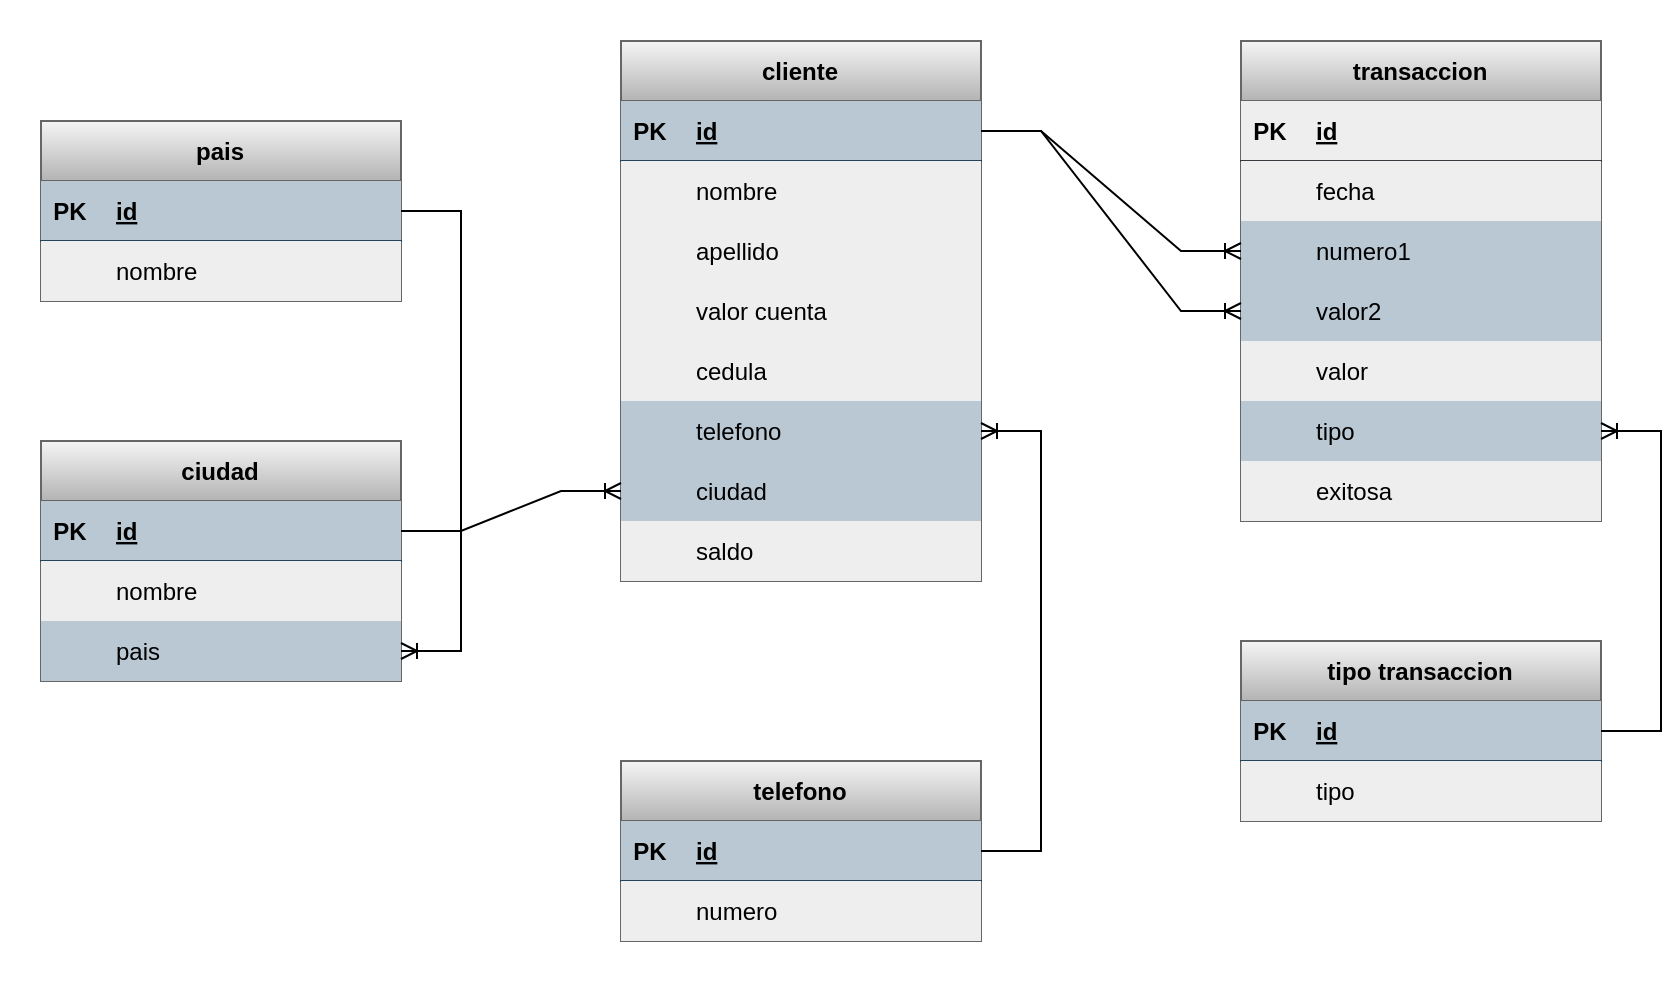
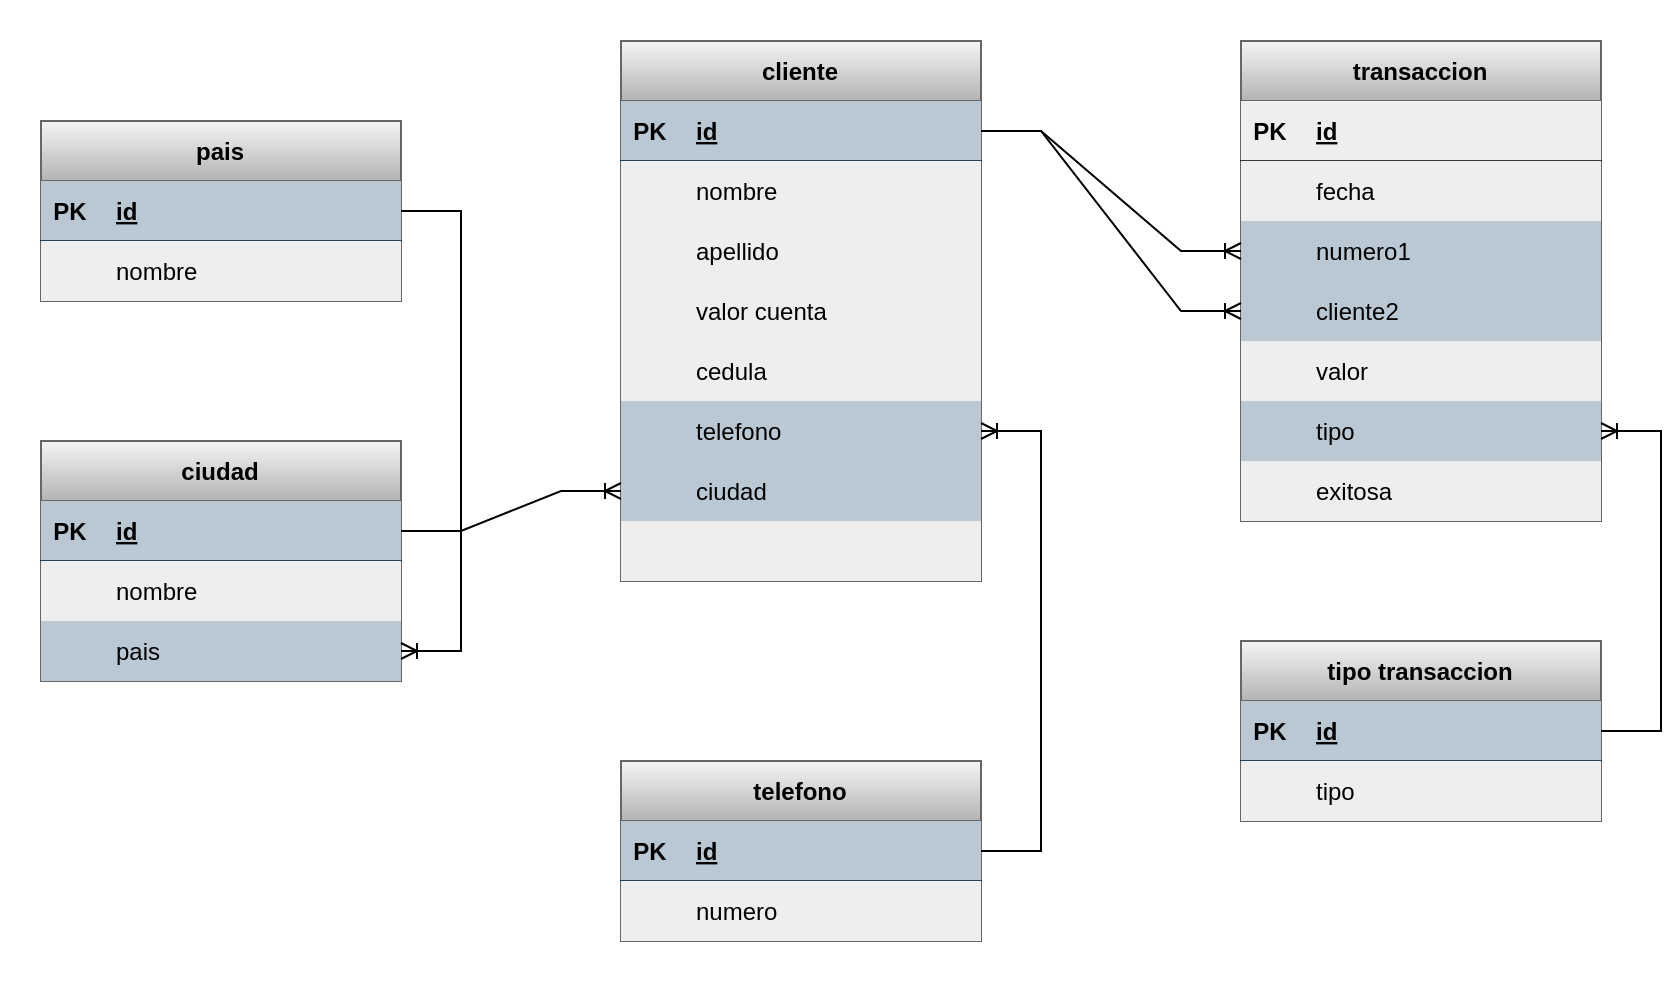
(1353, 312) -> (1364, 312)
(831, 551) -> none
